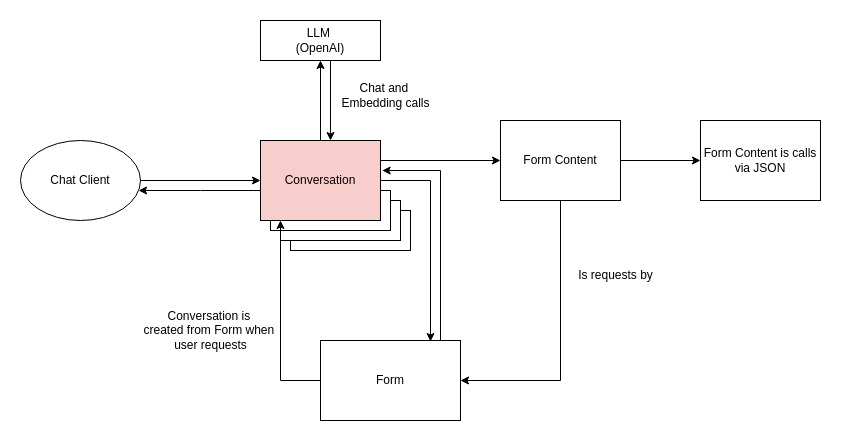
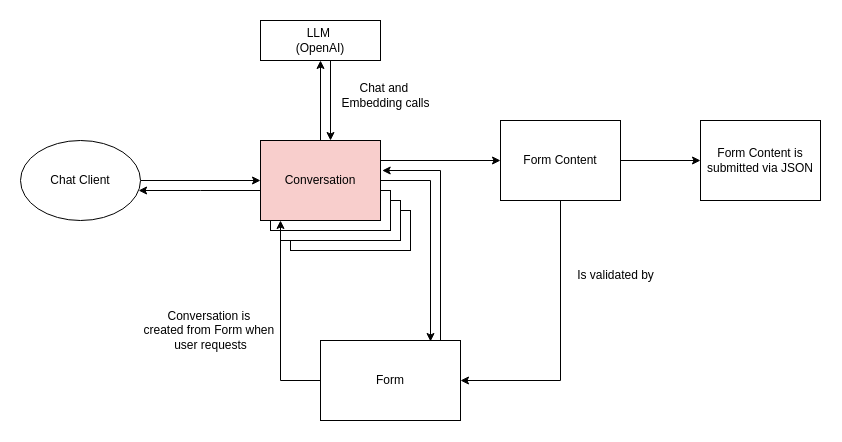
(761, 161) -> (761, 161)
(616, 276) -> (616, 276)
